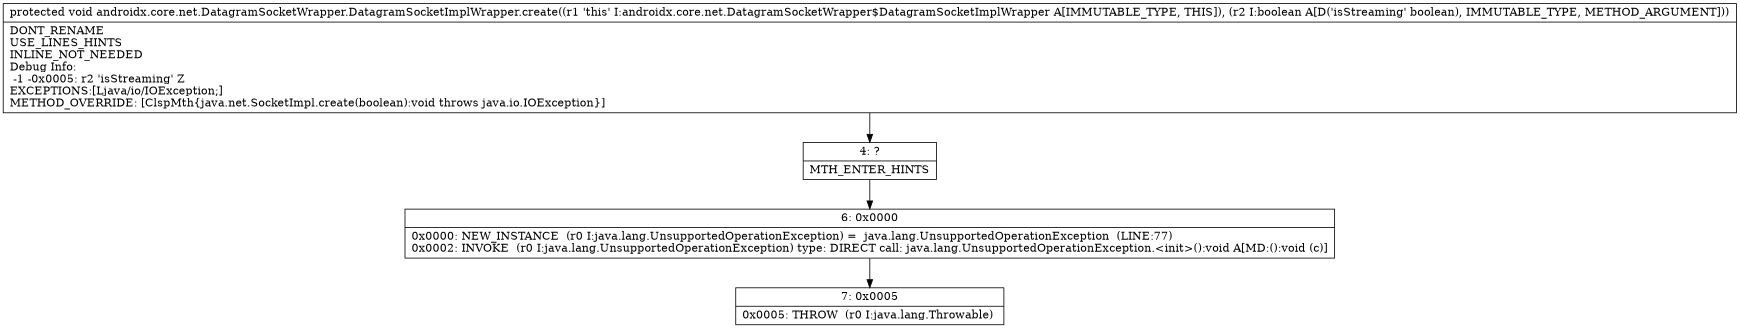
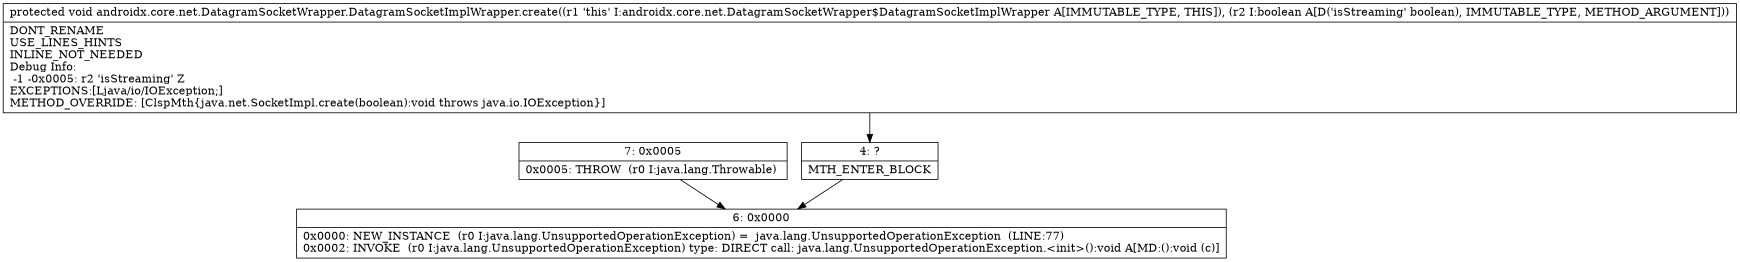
(870, 170) -> (870, 170)
(870, 269) -> (699, 192)
